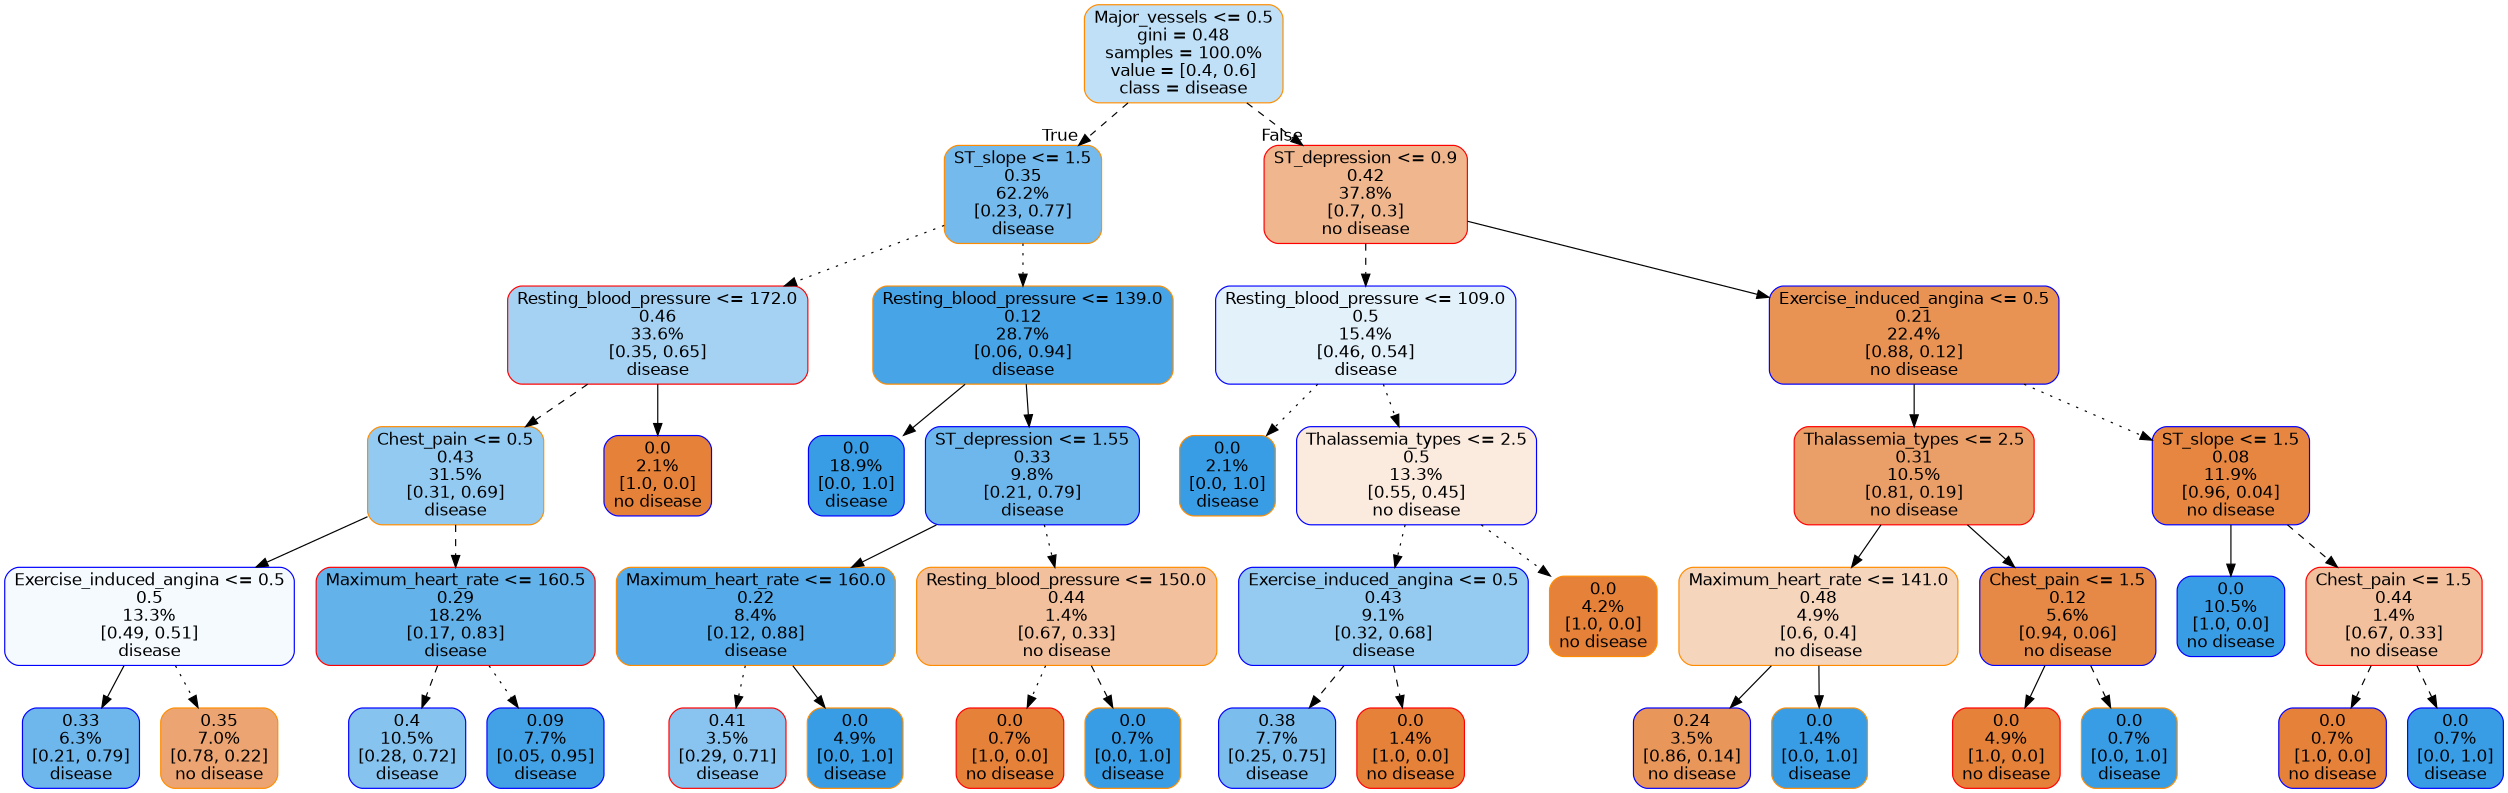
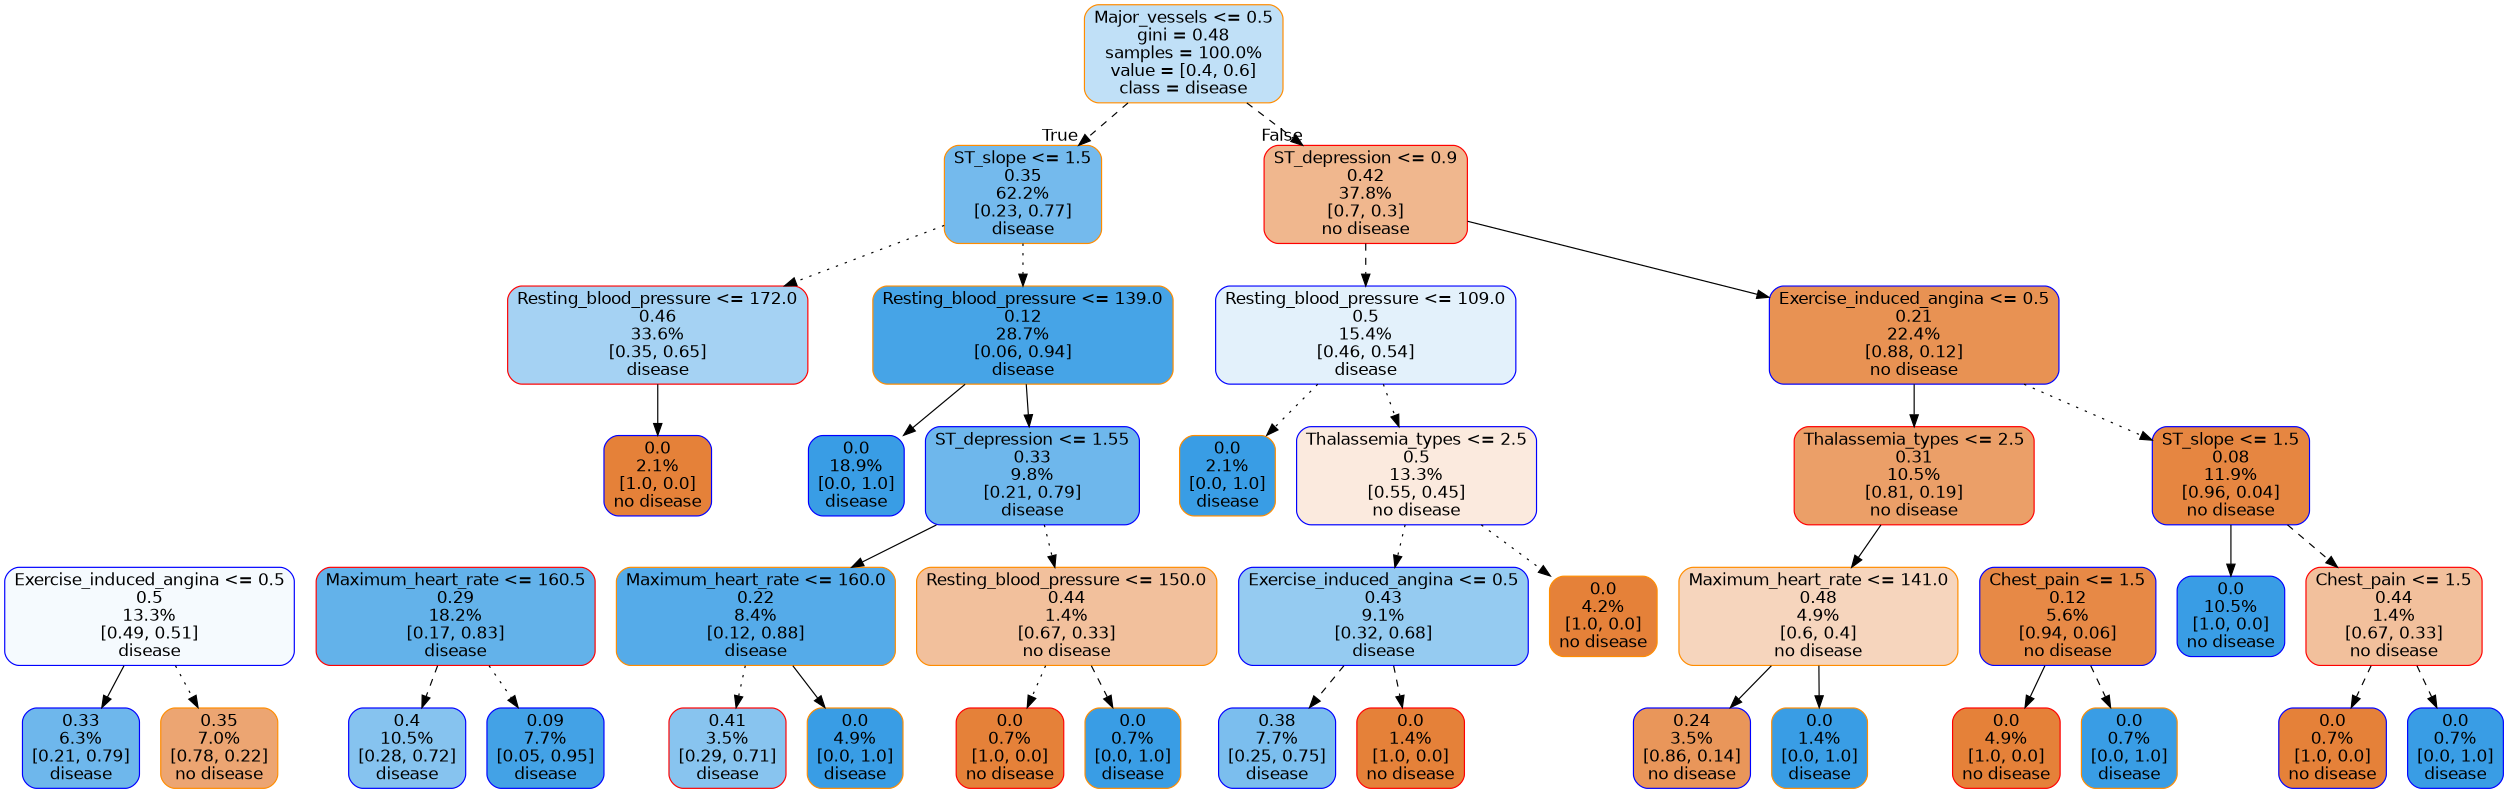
(456, 476) -> none
(1986, 542) -> none
